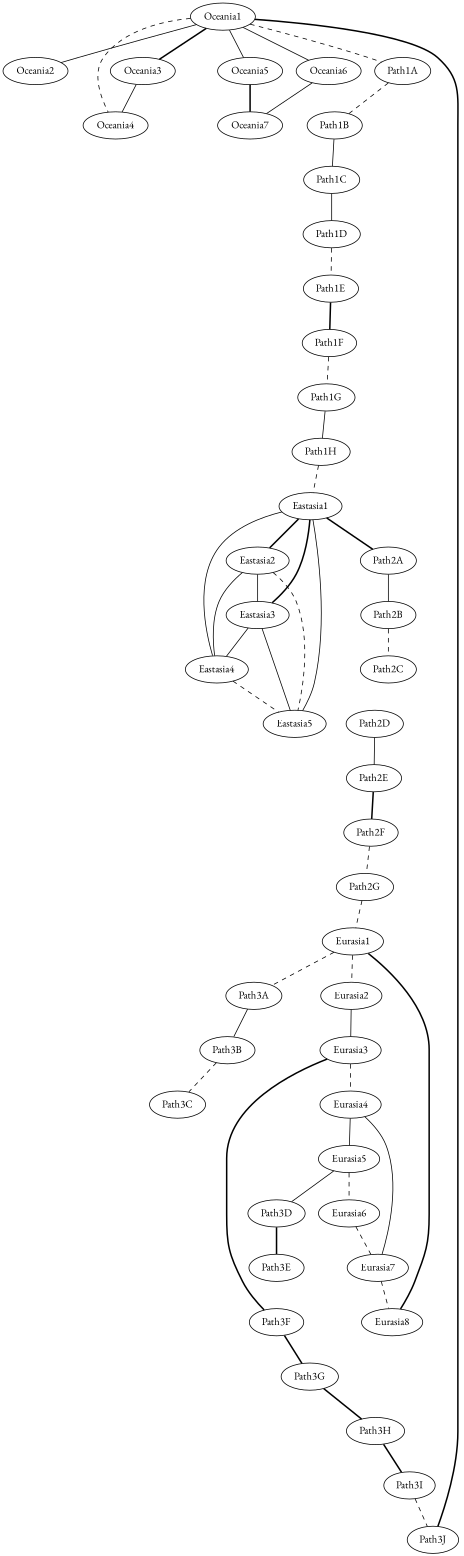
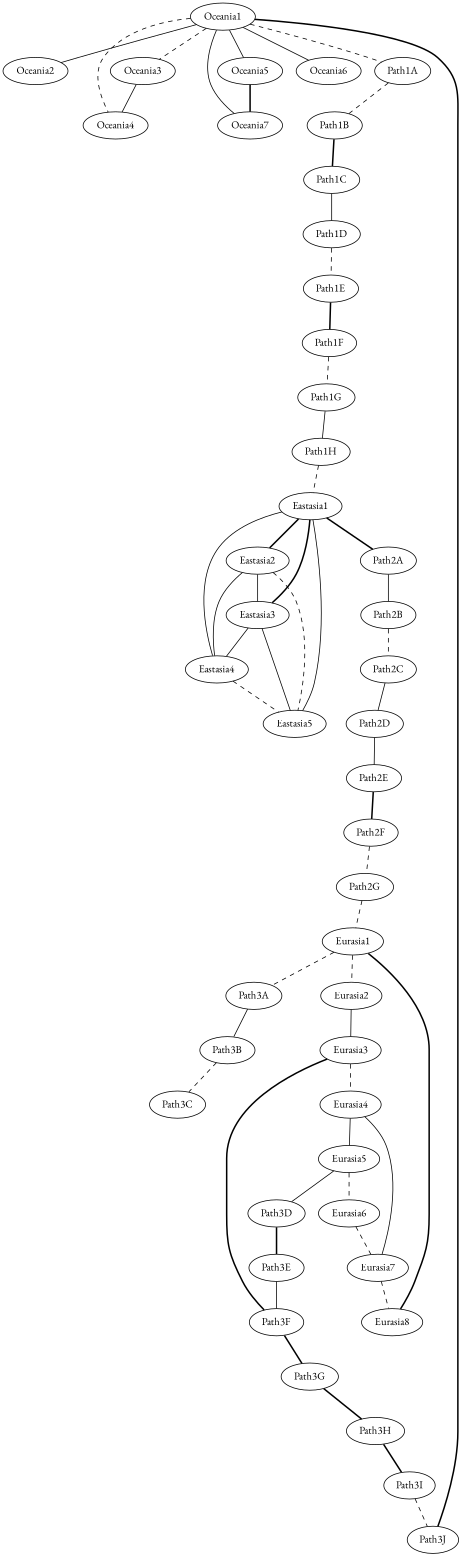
(183, 44) -> (183, 44)
(289, 98) -> (208, 76)
(333, 153) -> (333, 153)
none -> (382, 696)
none -> (277, 1295)
